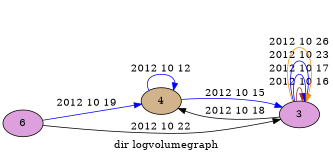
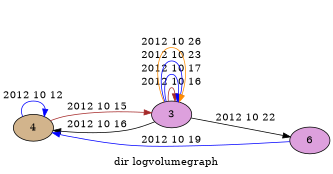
(228, 99) -> (97, 112)
(236, 111) -> (97, 124)
(158, 133) -> (237, 127)
